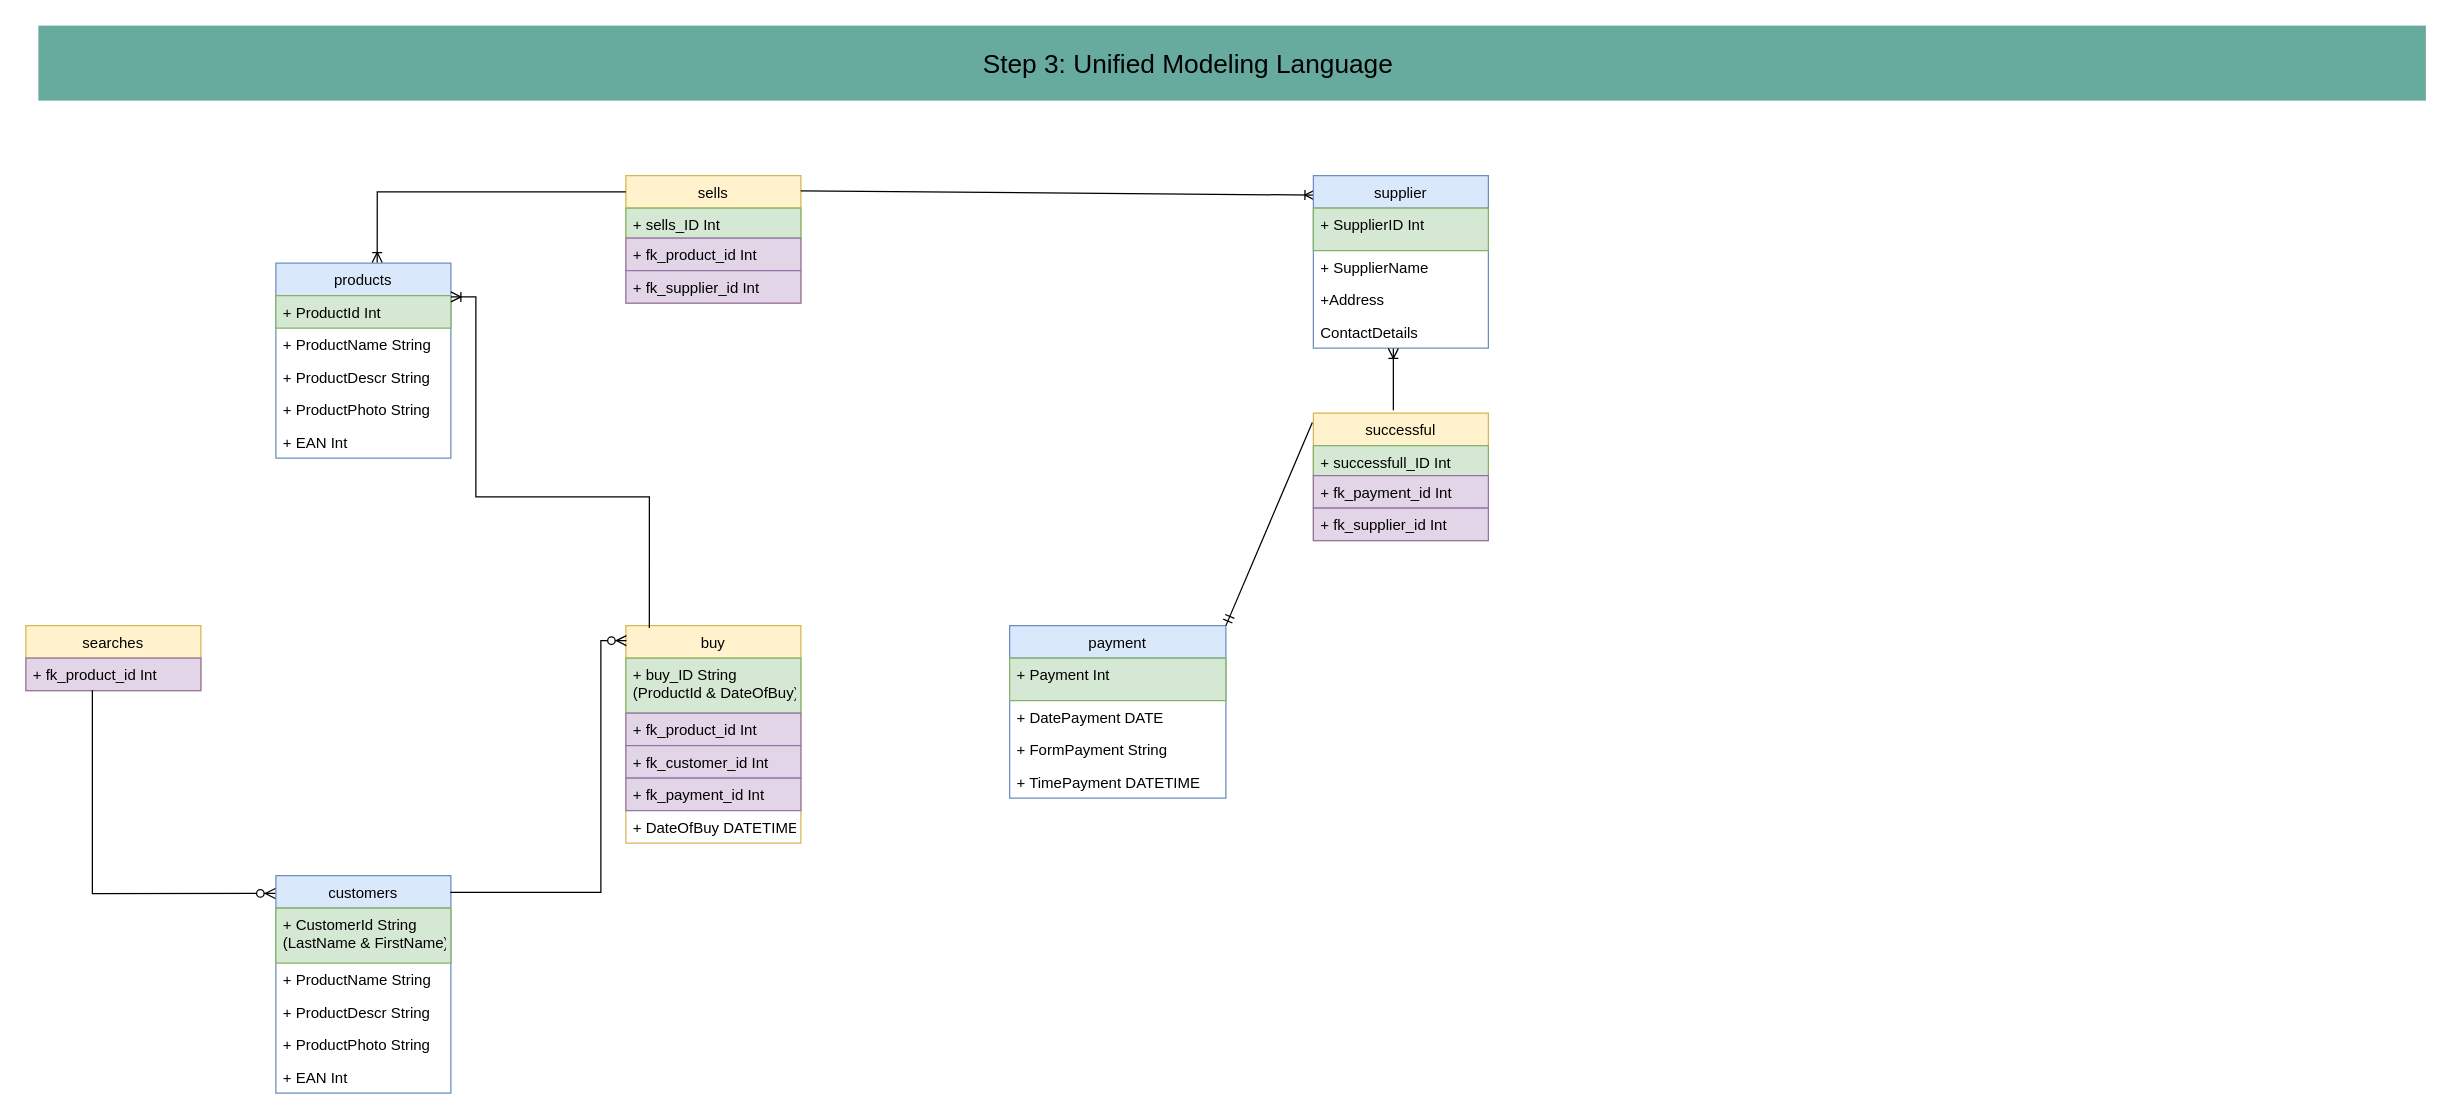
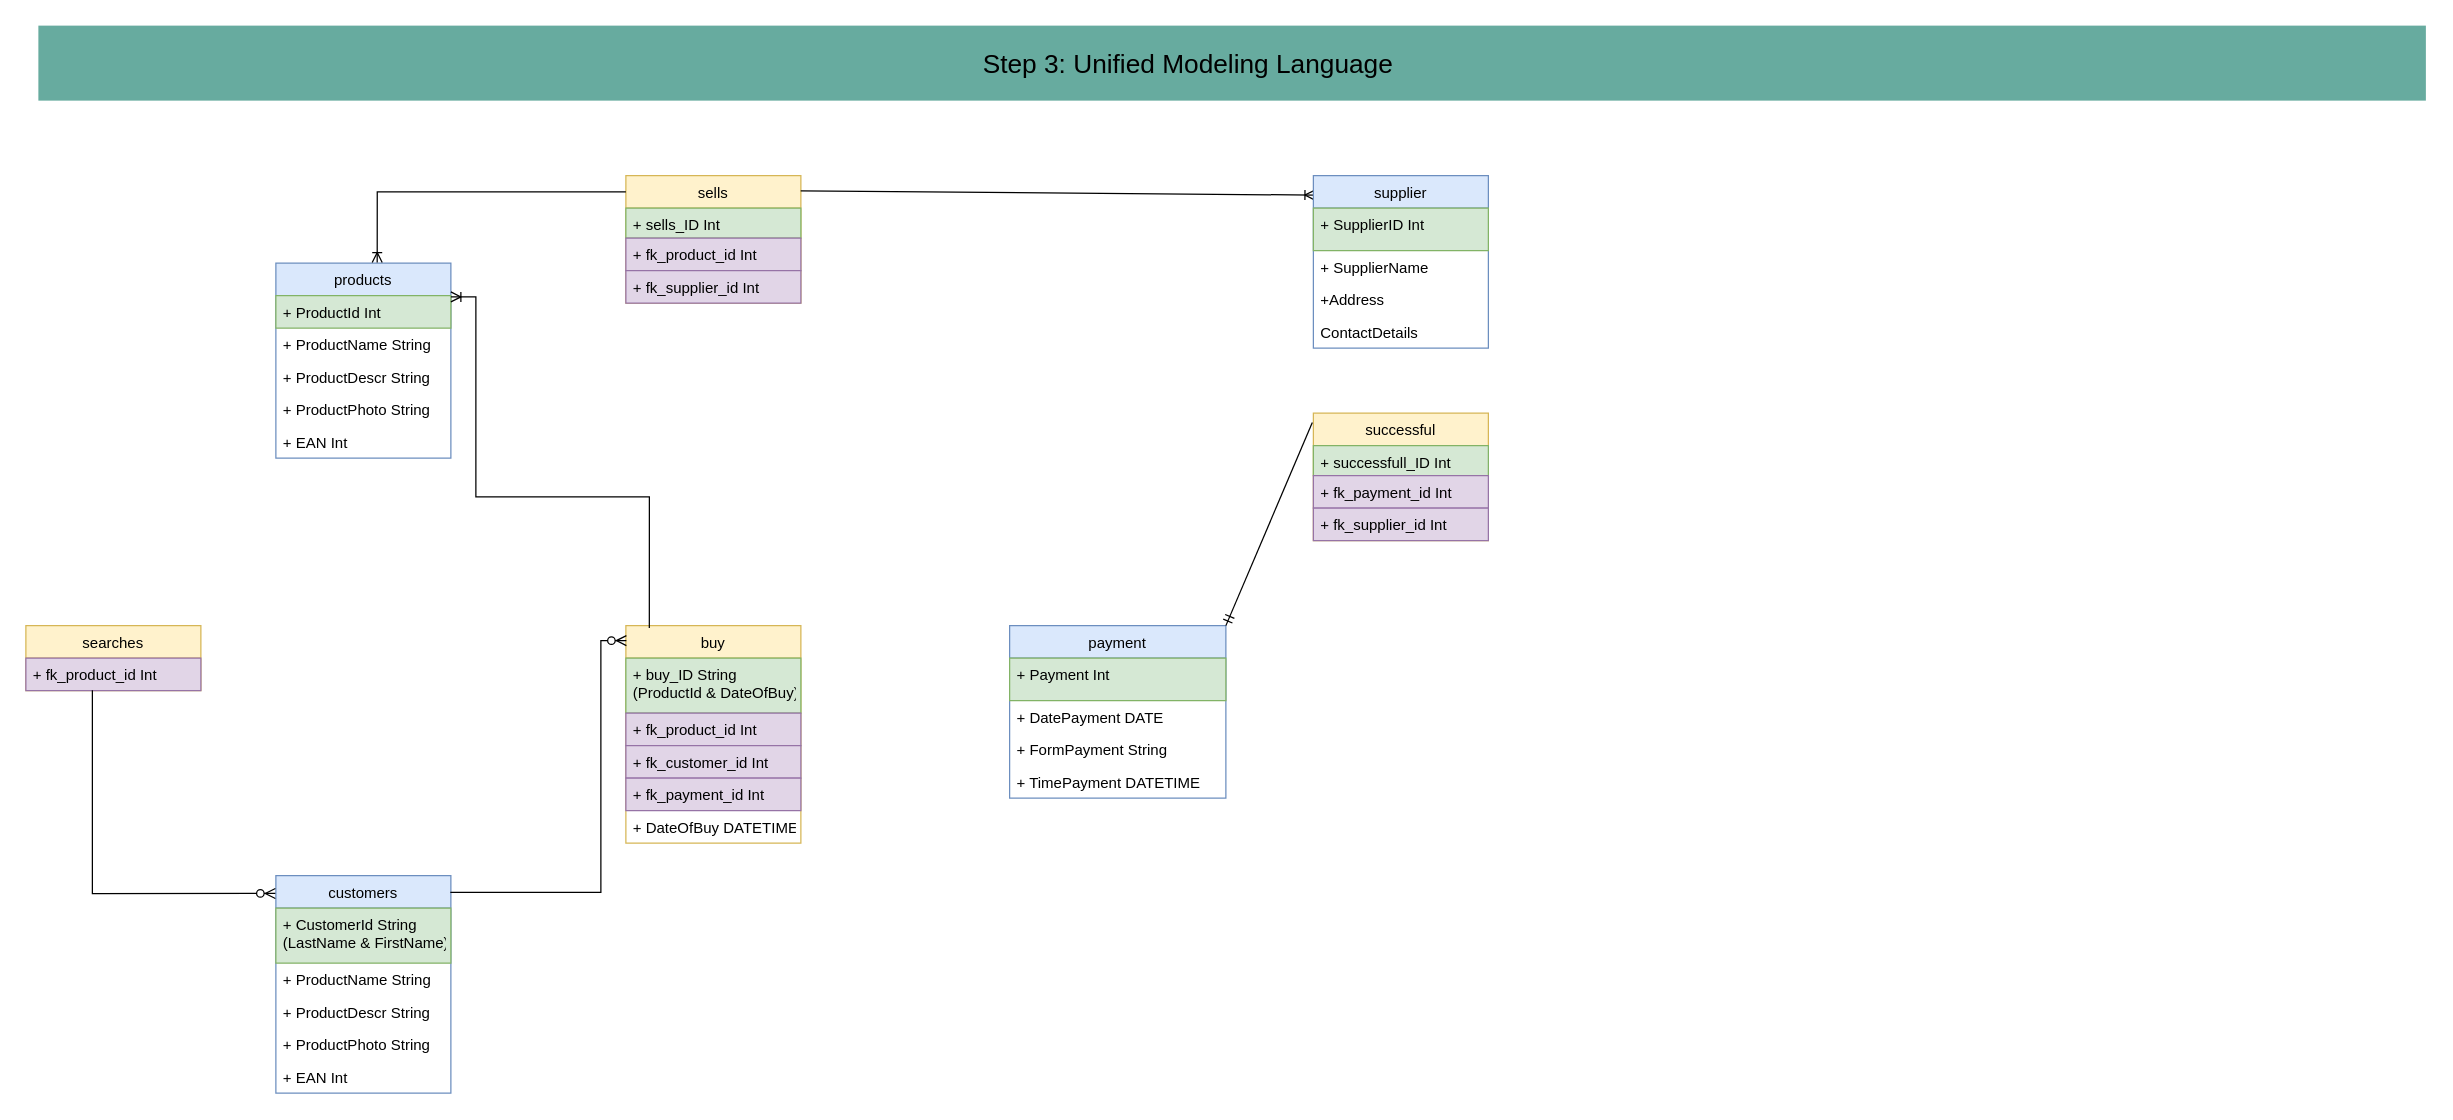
(1393, 381) -> none
